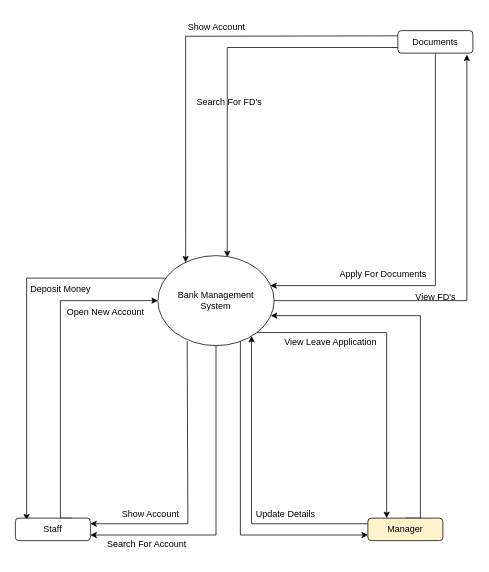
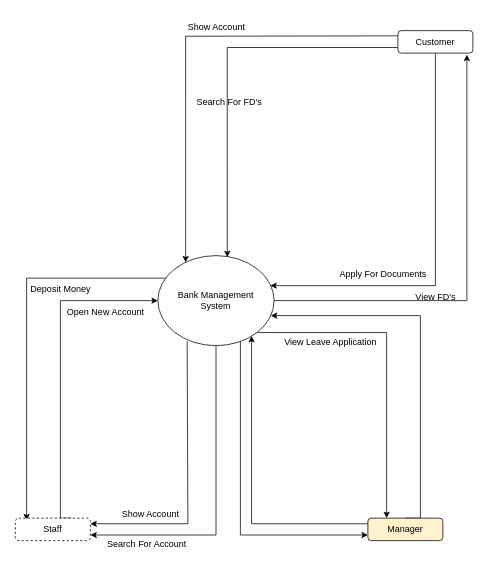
(435, 42) -> (435, 42)
(285, 514) -> none
(53, 529) -> (53, 529)
